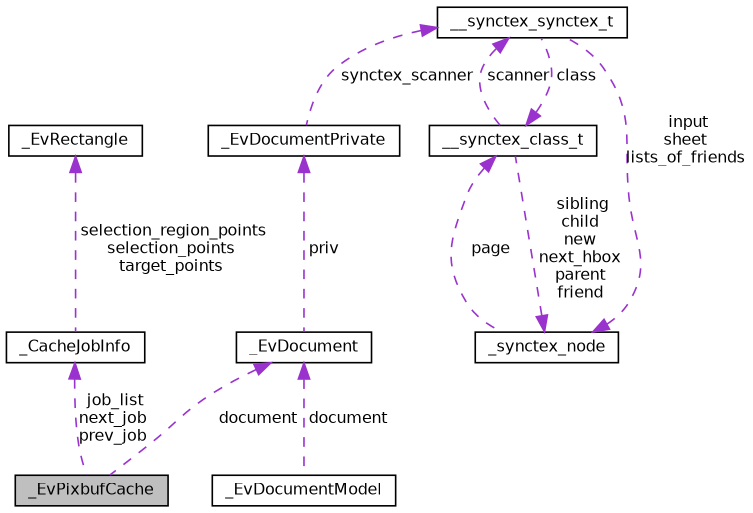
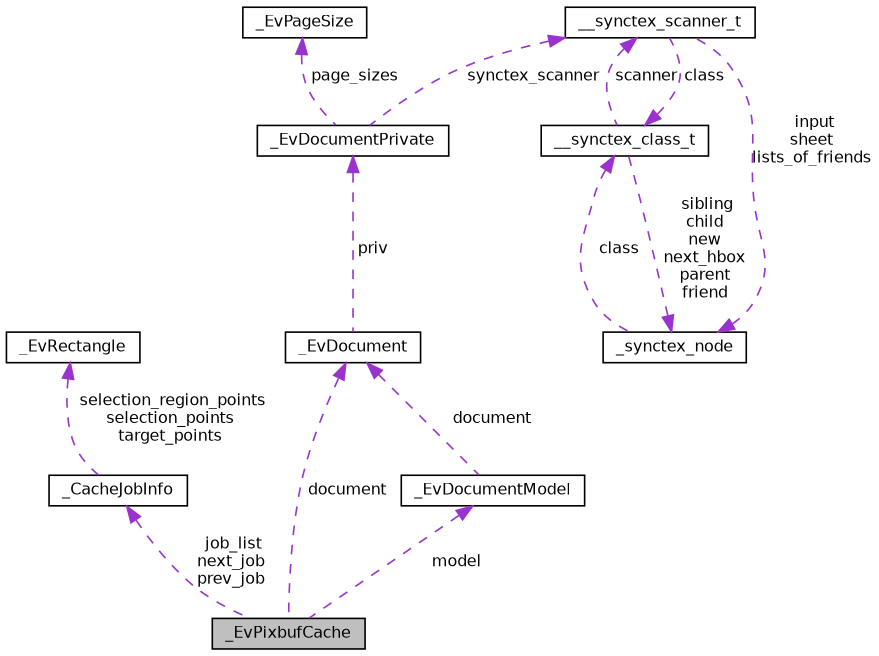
none -> (305, 23)
(532, 23) -> (660, 23)
(489, 249) -> (617, 249)
none -> (384, 567)
